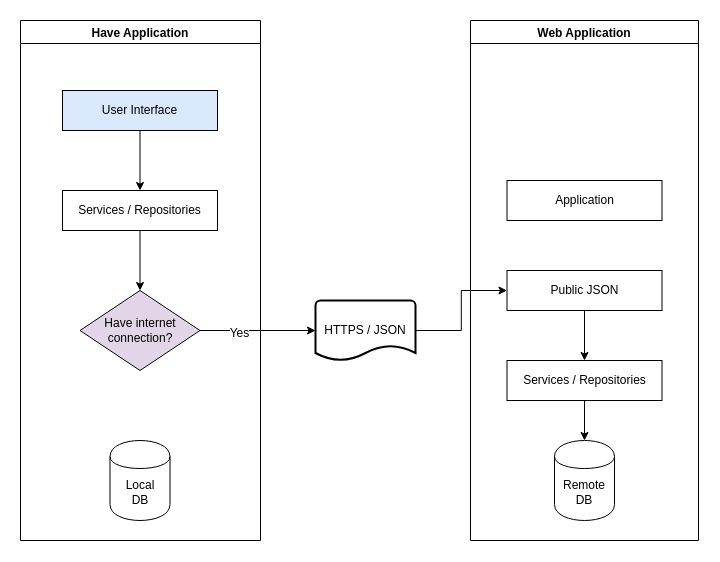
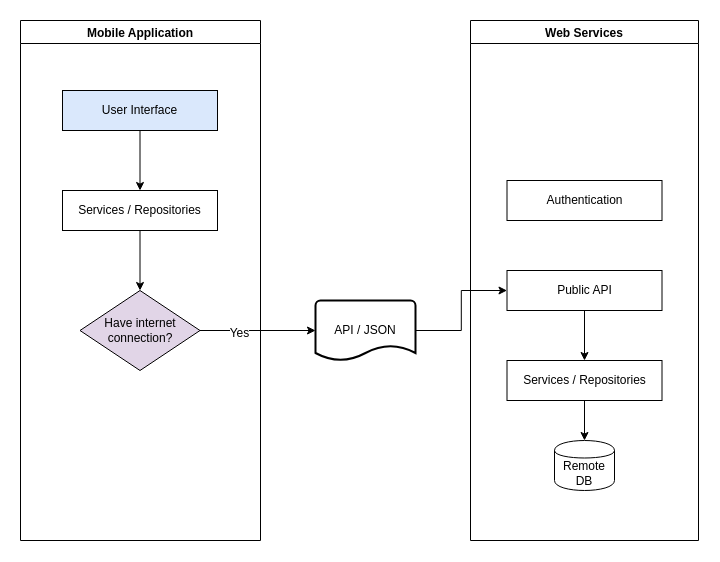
(140, 33) -> (140, 33)
(584, 33) -> (584, 33)
(585, 201) -> (585, 201)
(585, 291) -> (585, 291)
(366, 331) -> (366, 331)
(140, 481) -> none
(585, 481) -> (585, 466)
